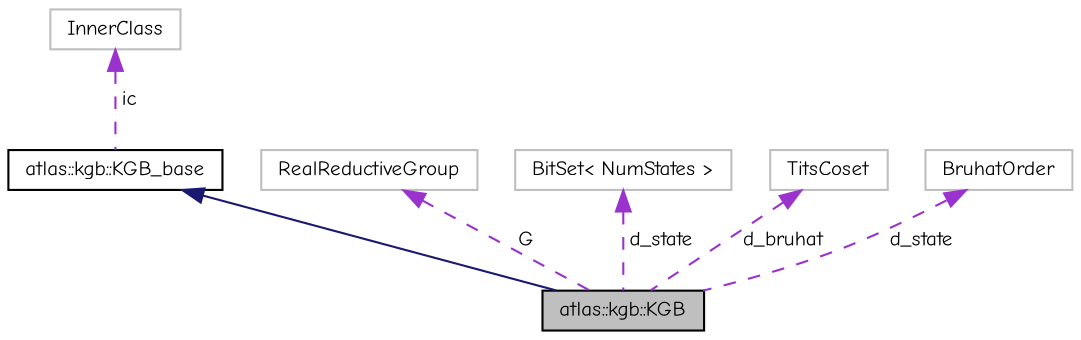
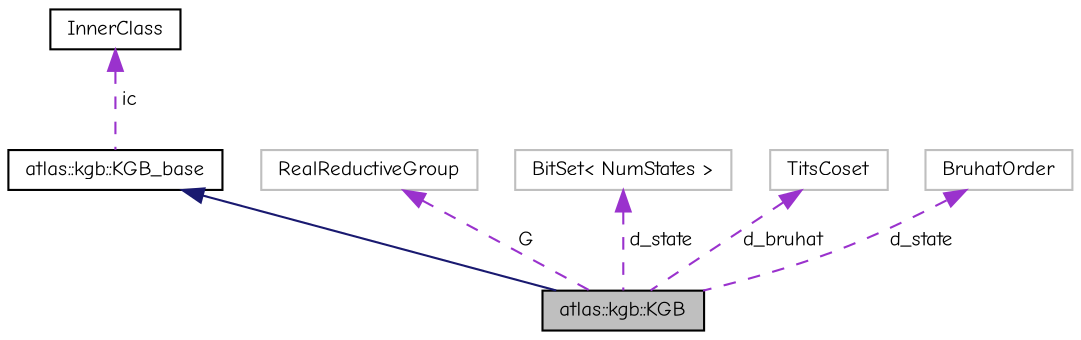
(115, 29) -> (115, 29)
